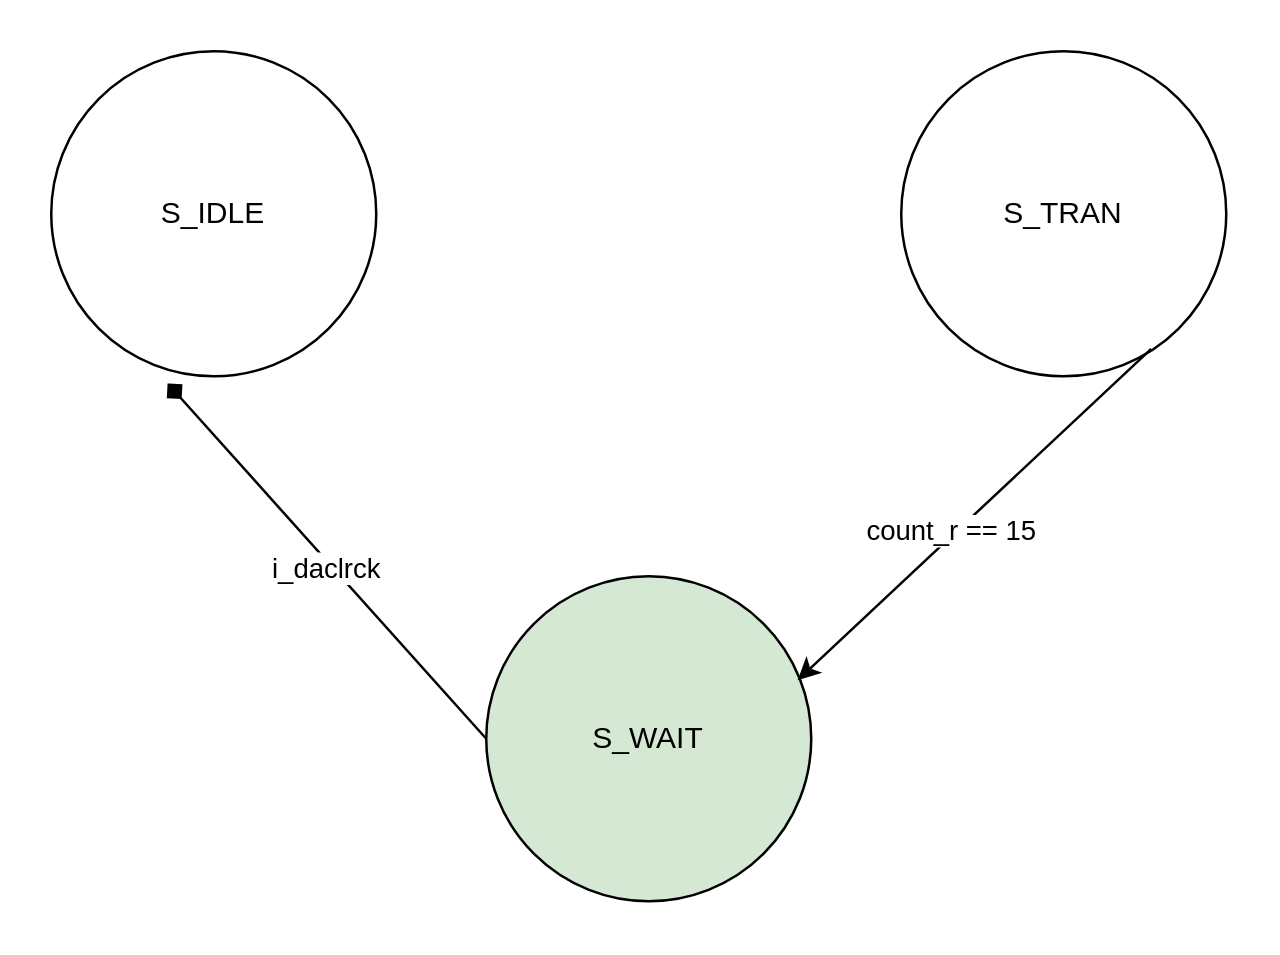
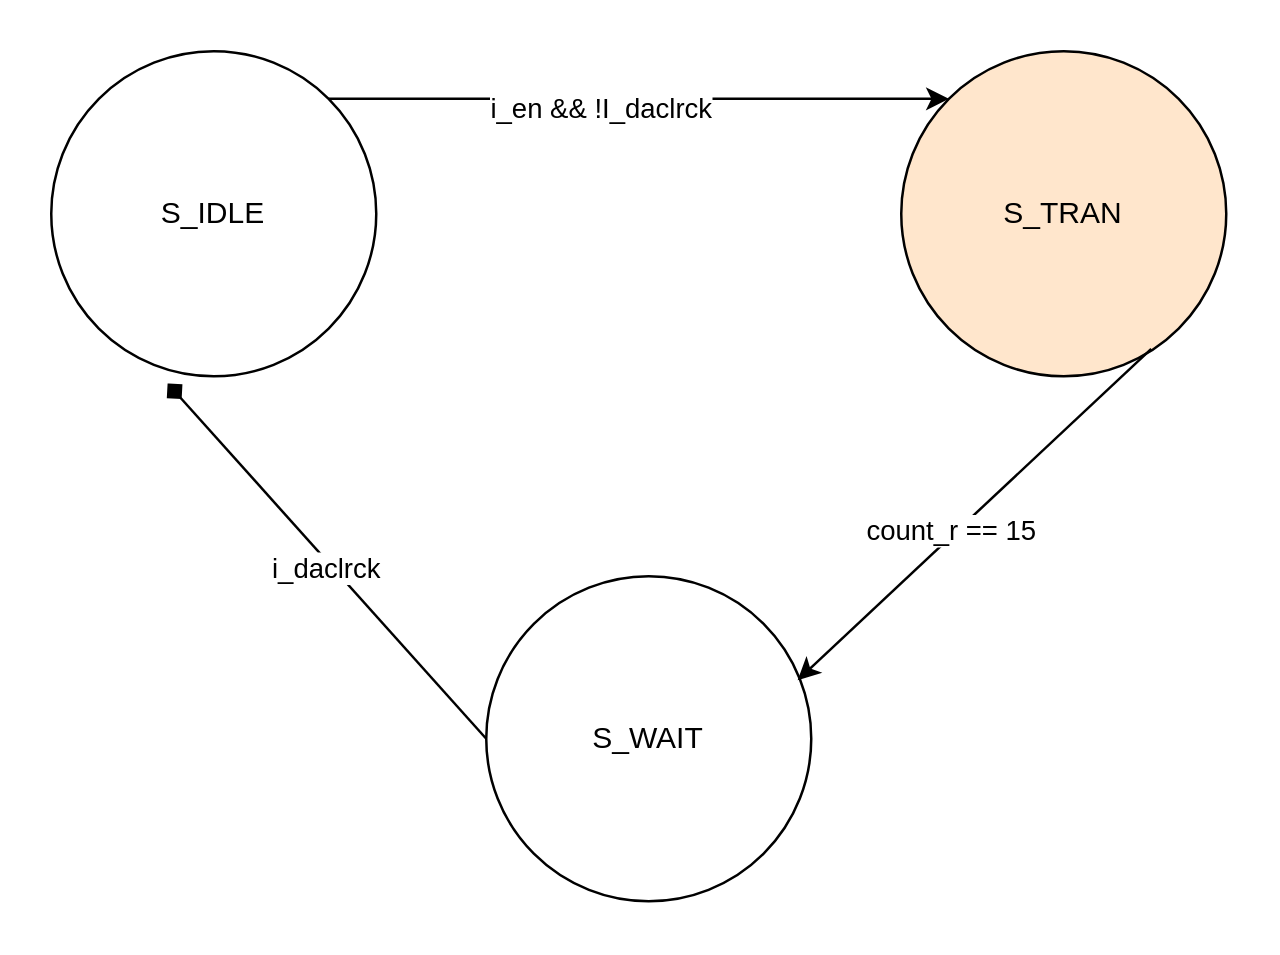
none -> (815, 99)
(1064, 214) -> (1064, 214)
(649, 739) -> (649, 739)
